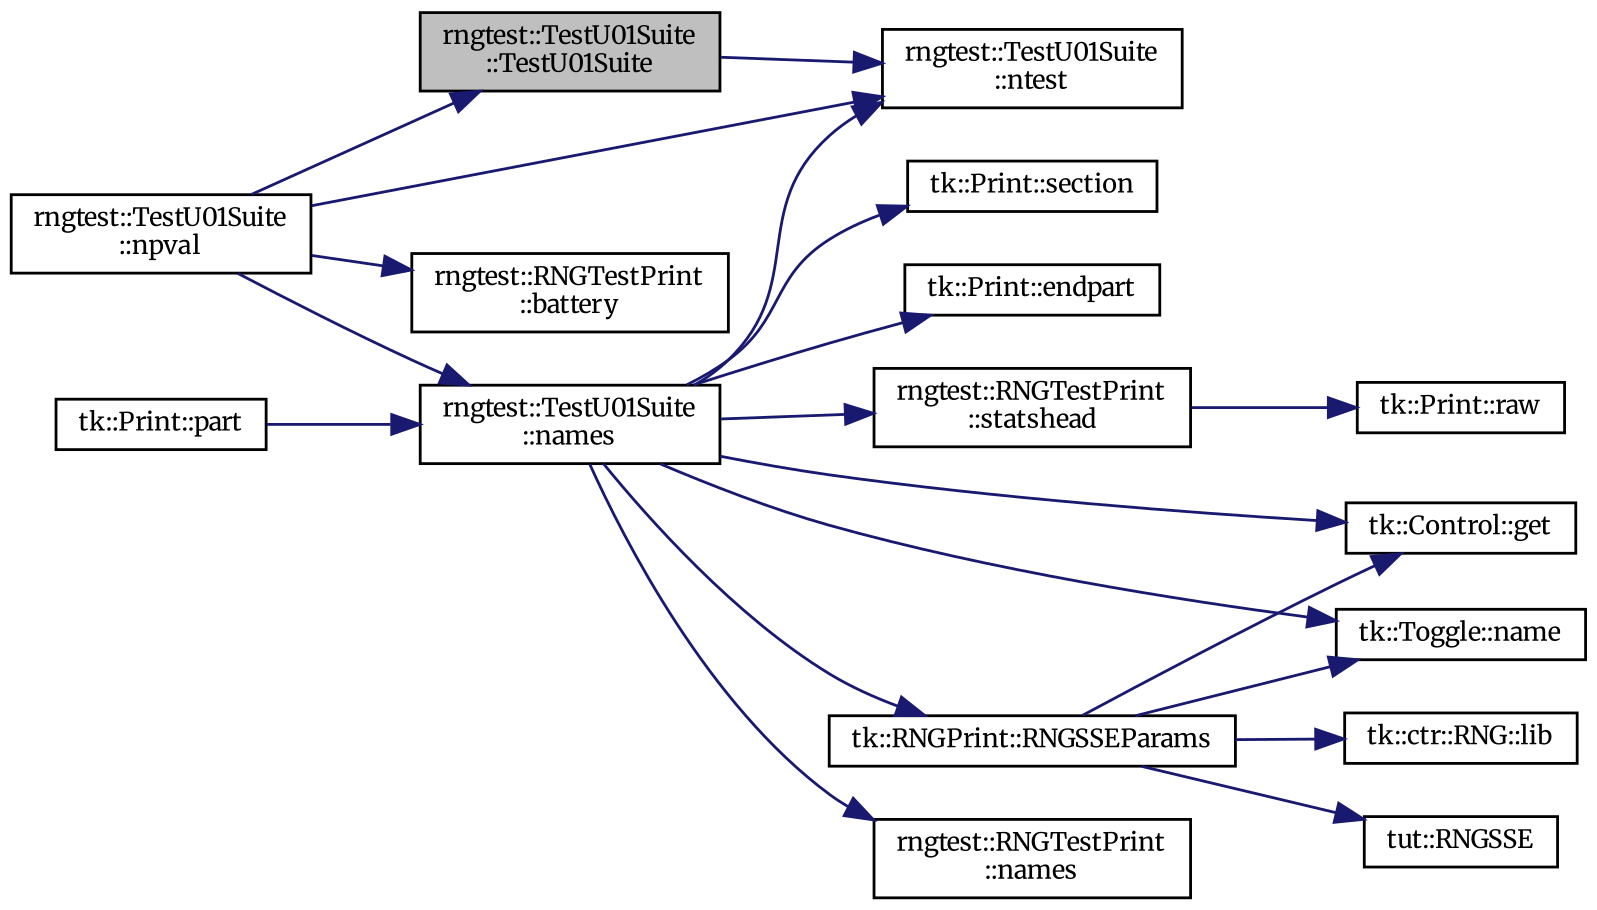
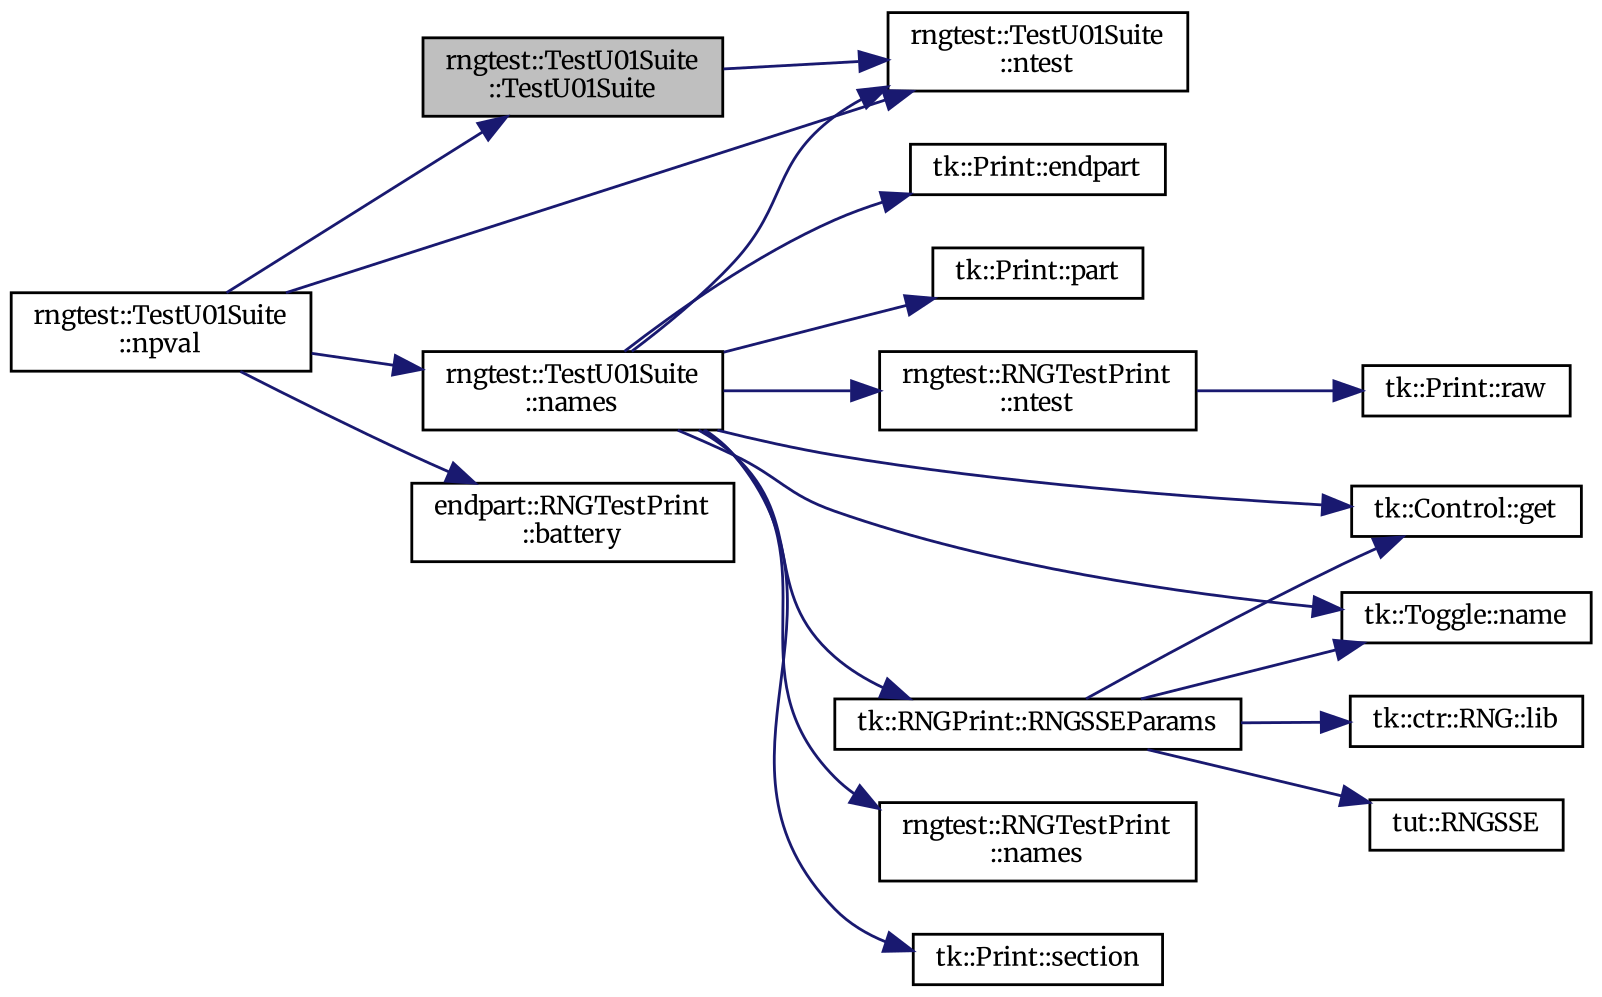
(570, 293) -> (573, 522)
(1032, 408) -> (1038, 391)
(329, 424) -> (815, 329)
